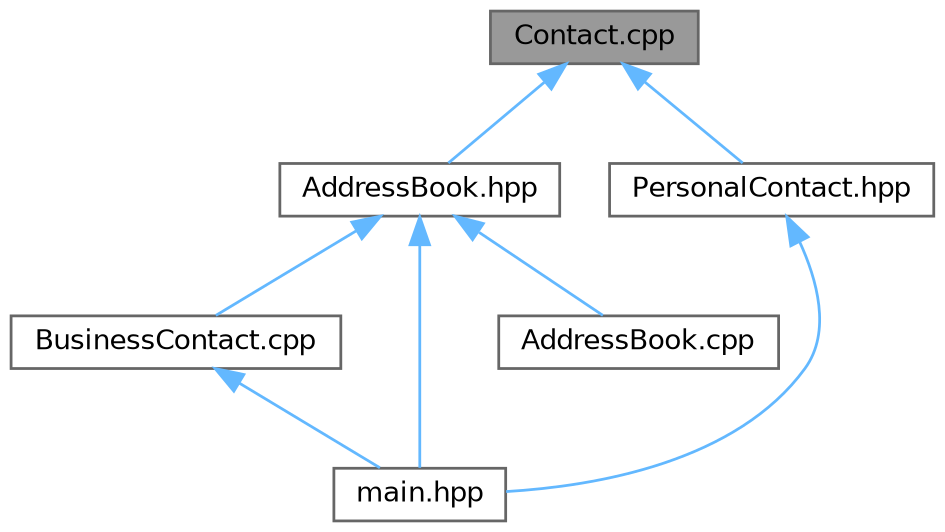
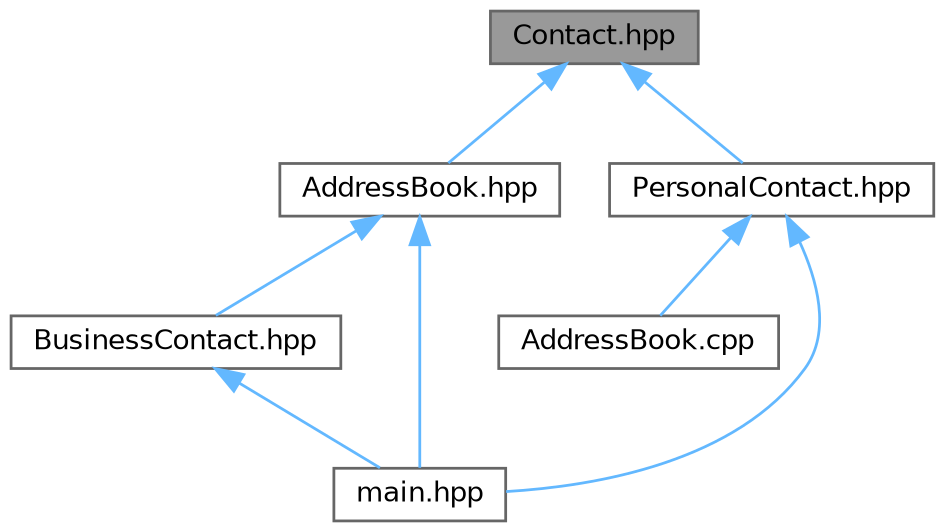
(594, 37) -> (594, 37)
(541, 274) -> (696, 277)
(176, 342) -> (176, 342)
